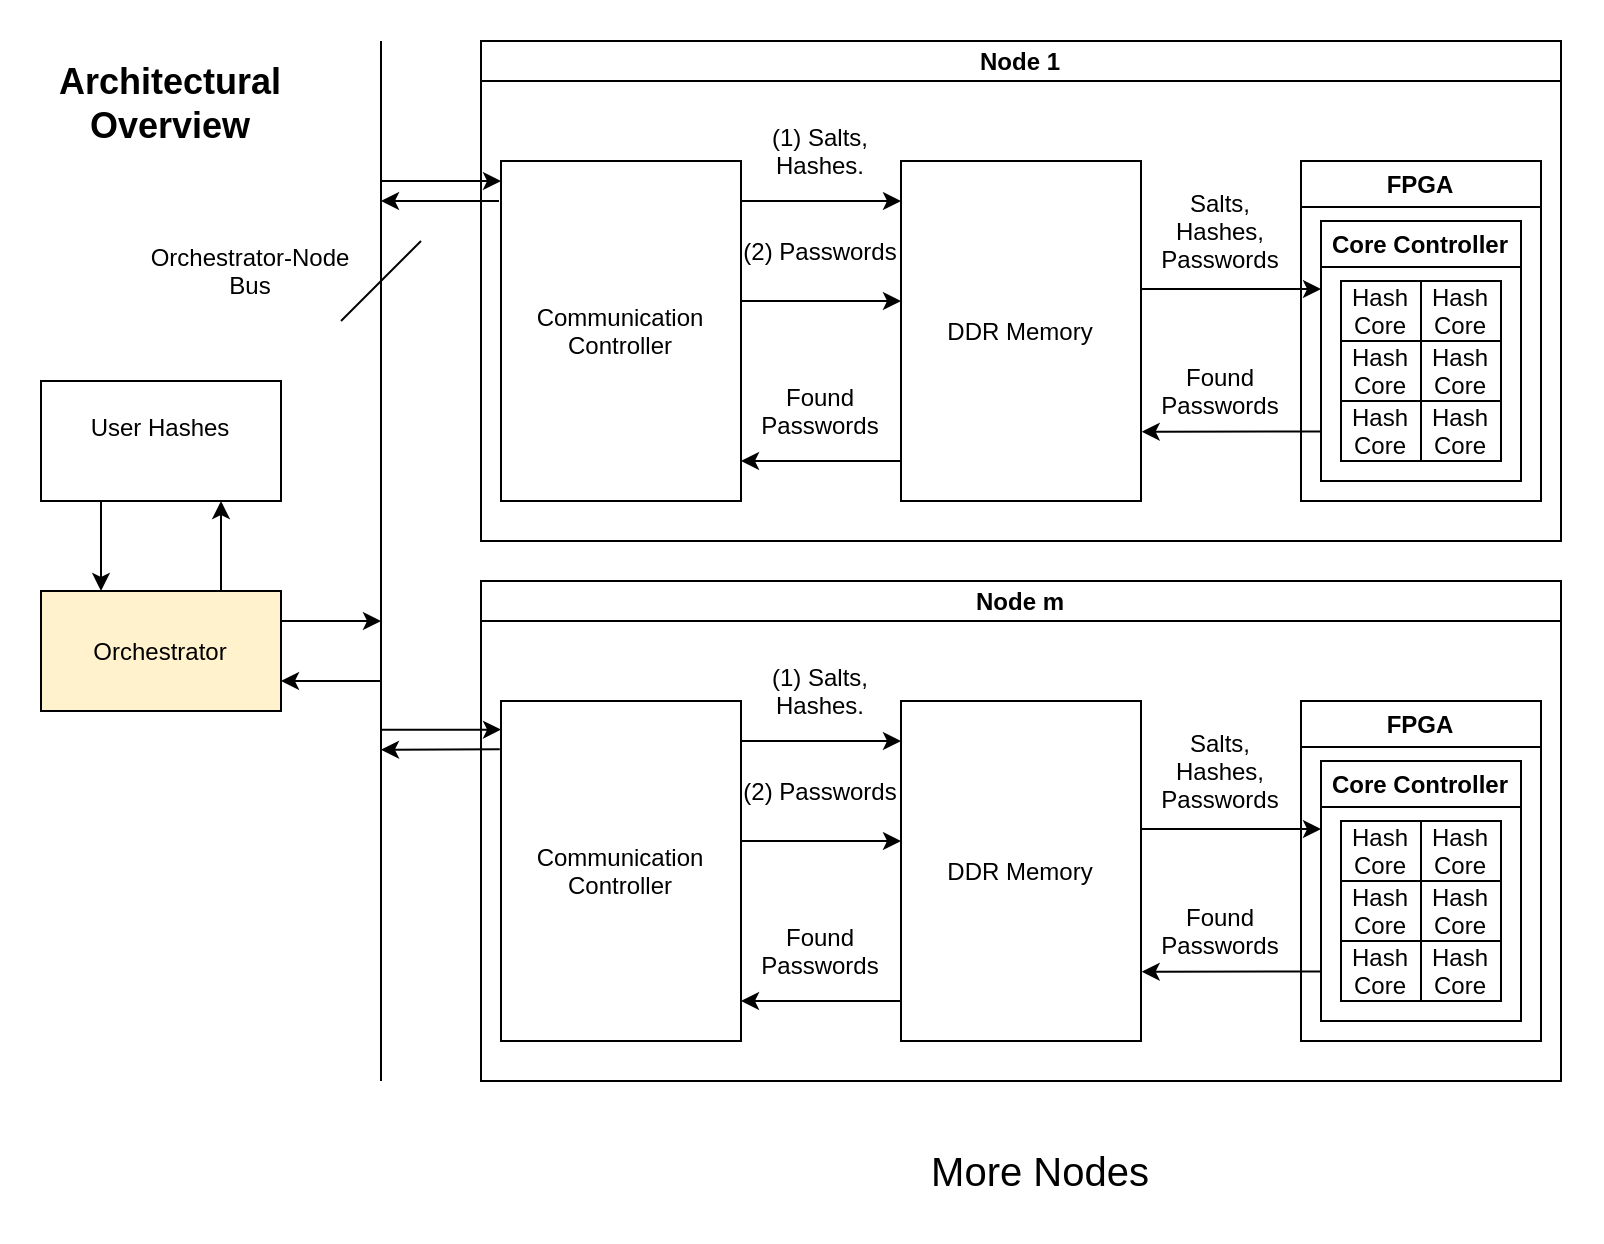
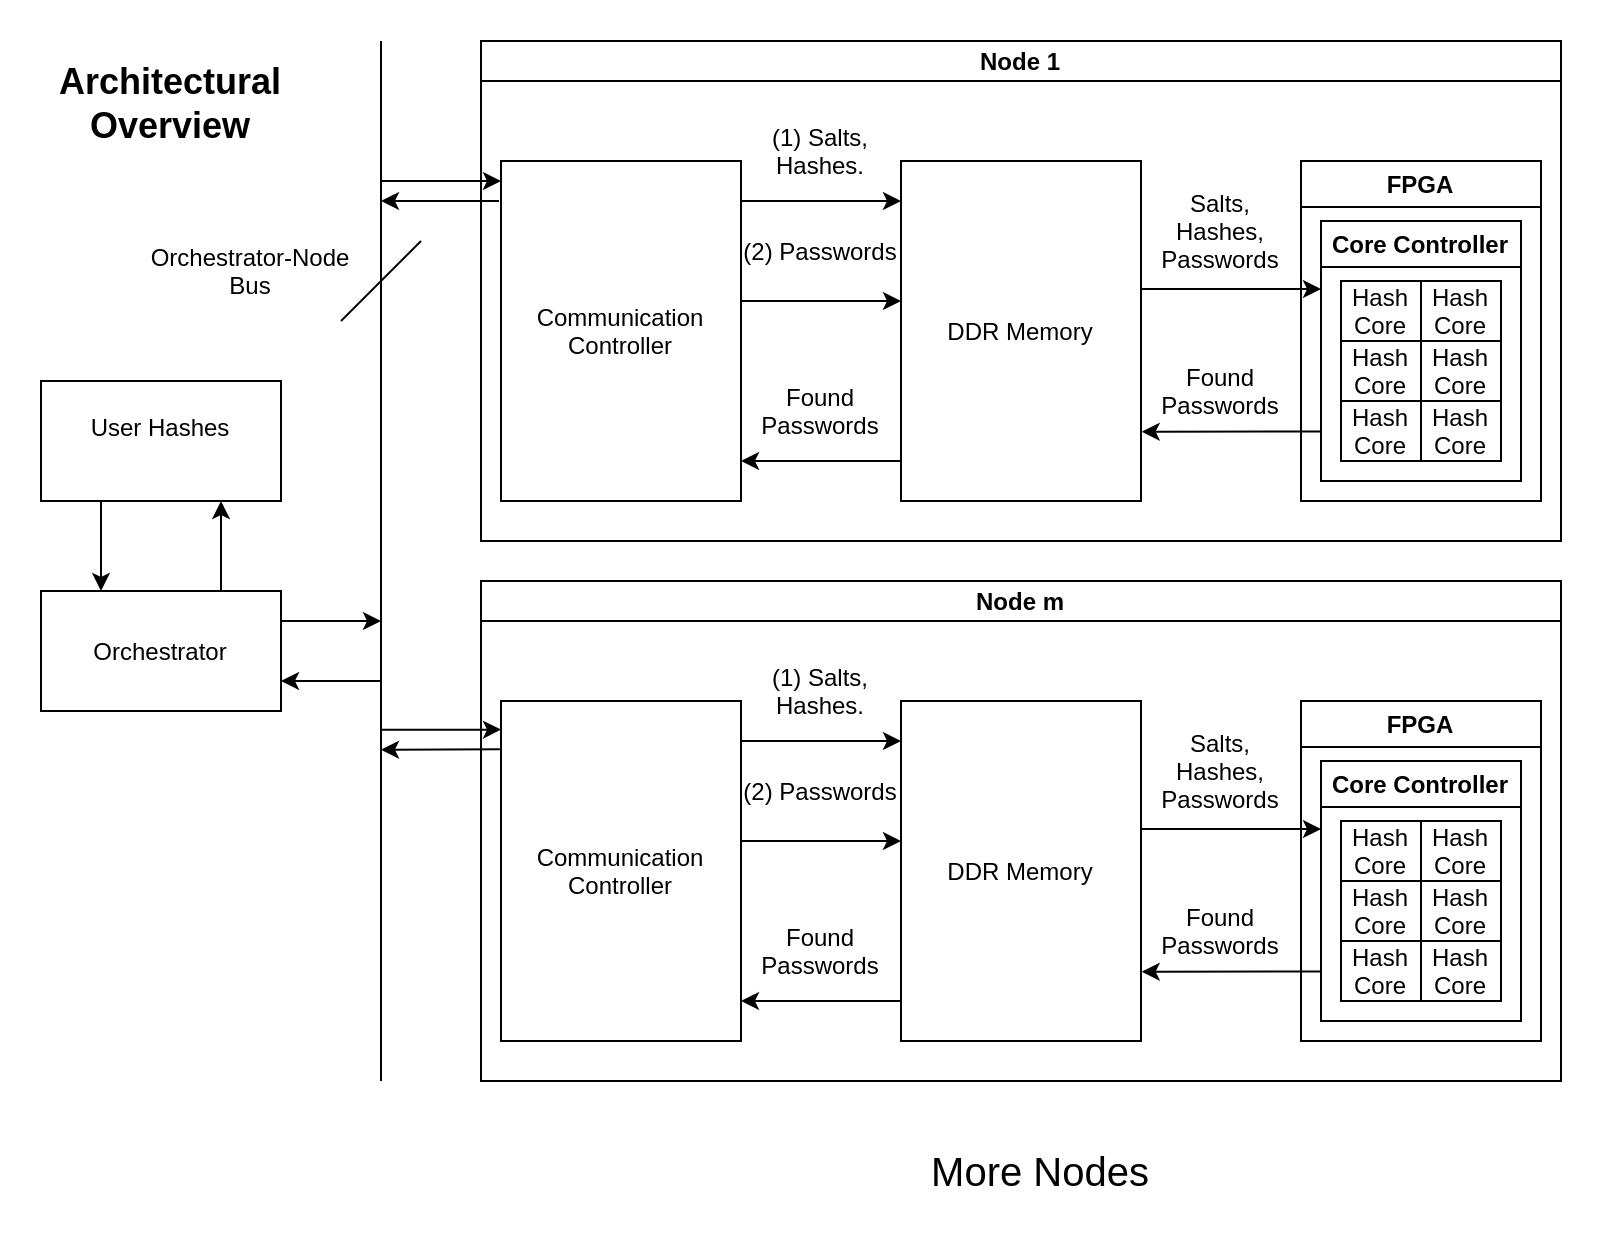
(161, 651) -> (161, 651)
